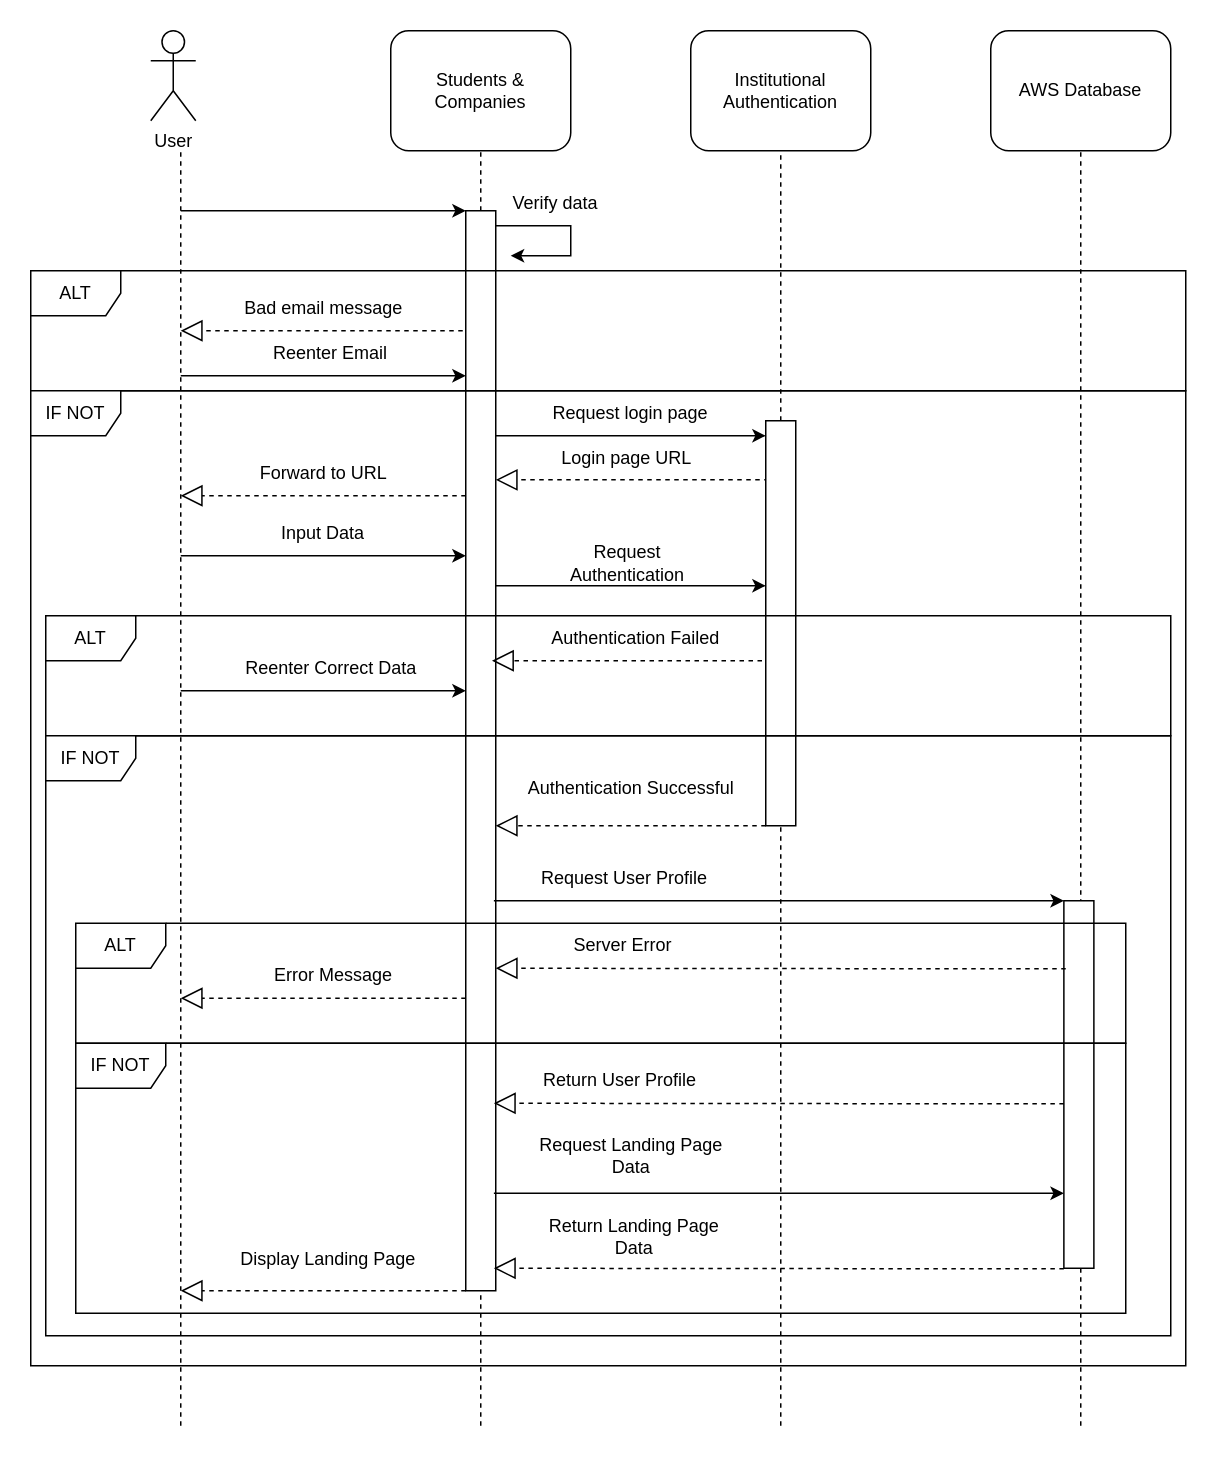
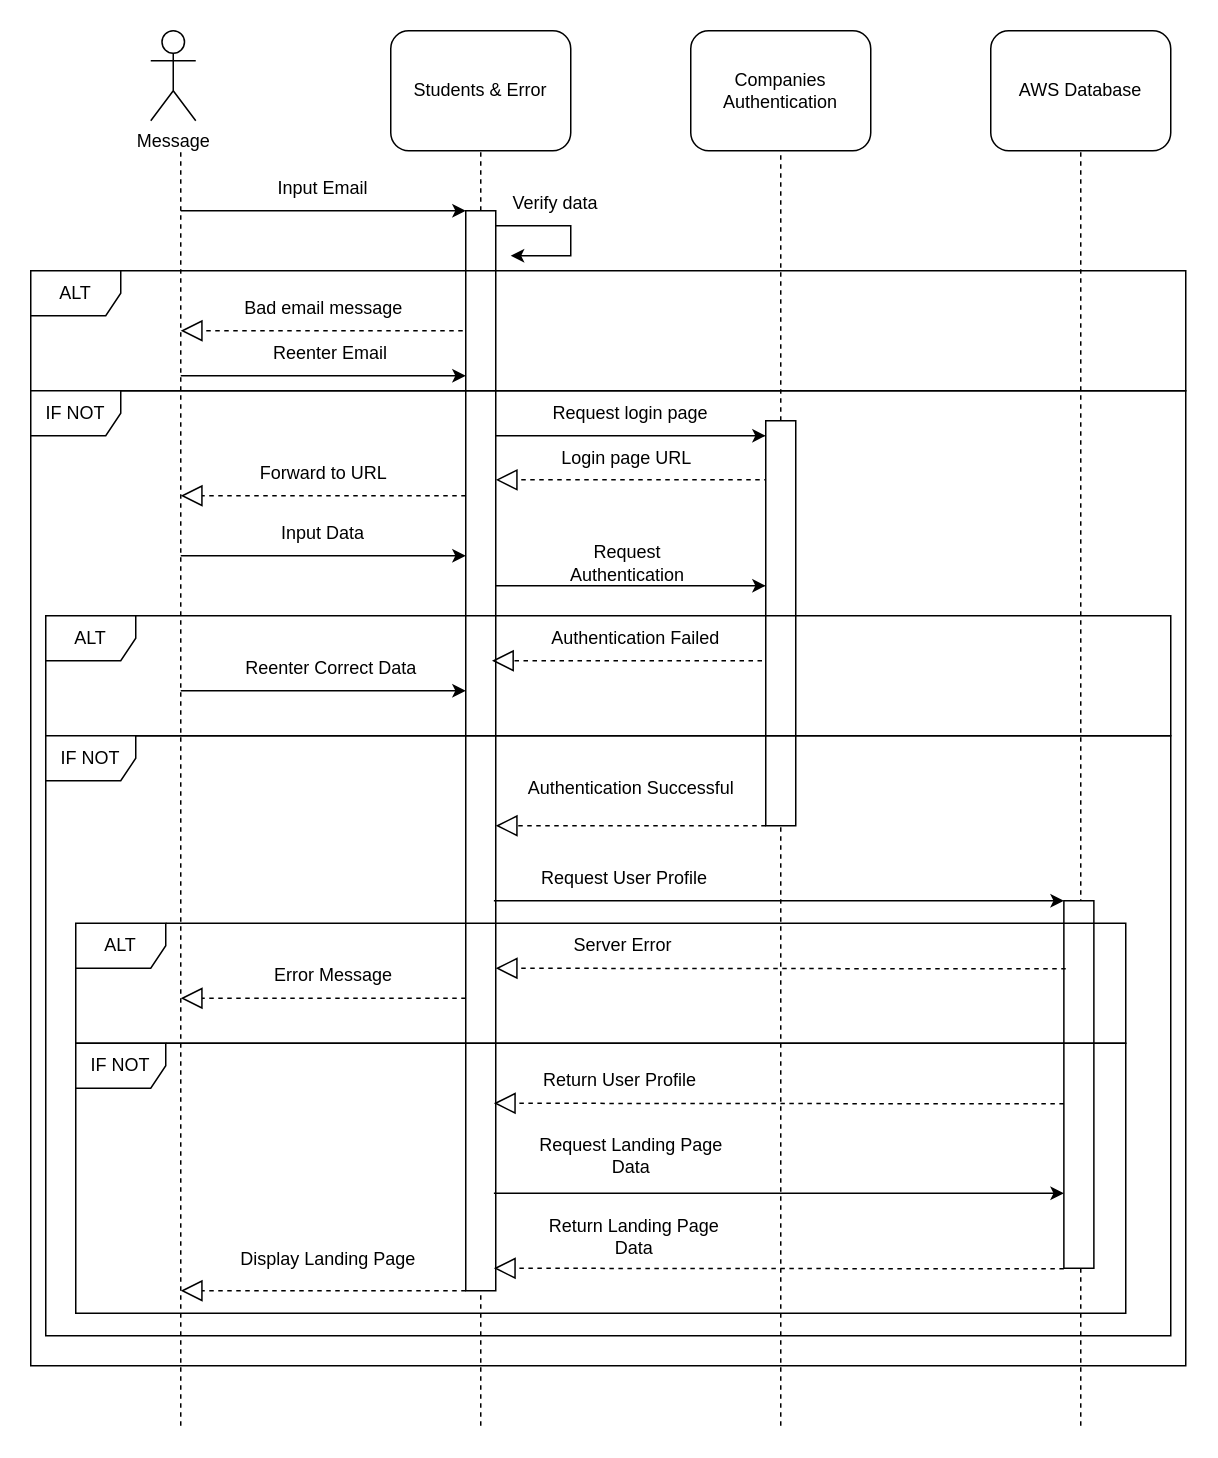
(481, 91) -> (481, 91)
(781, 91) -> (781, 91)
(174, 142) -> (174, 142)
none -> (323, 188)
